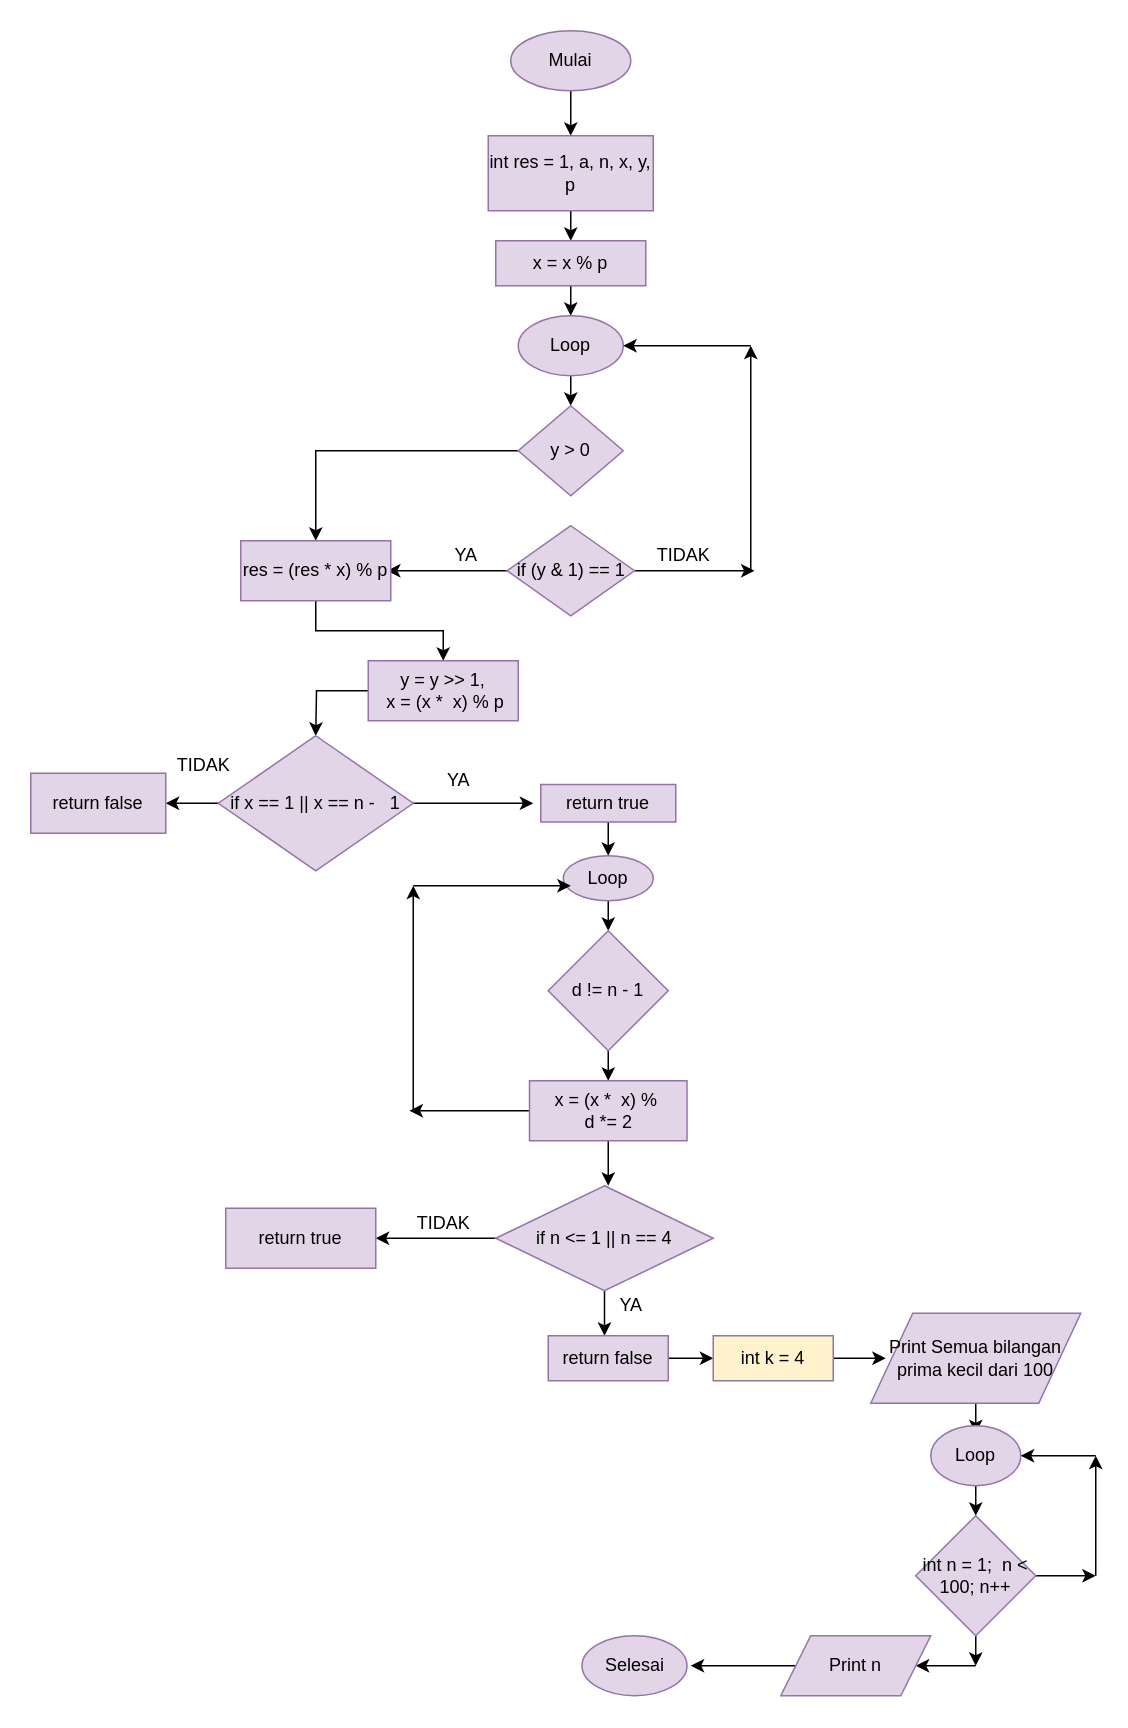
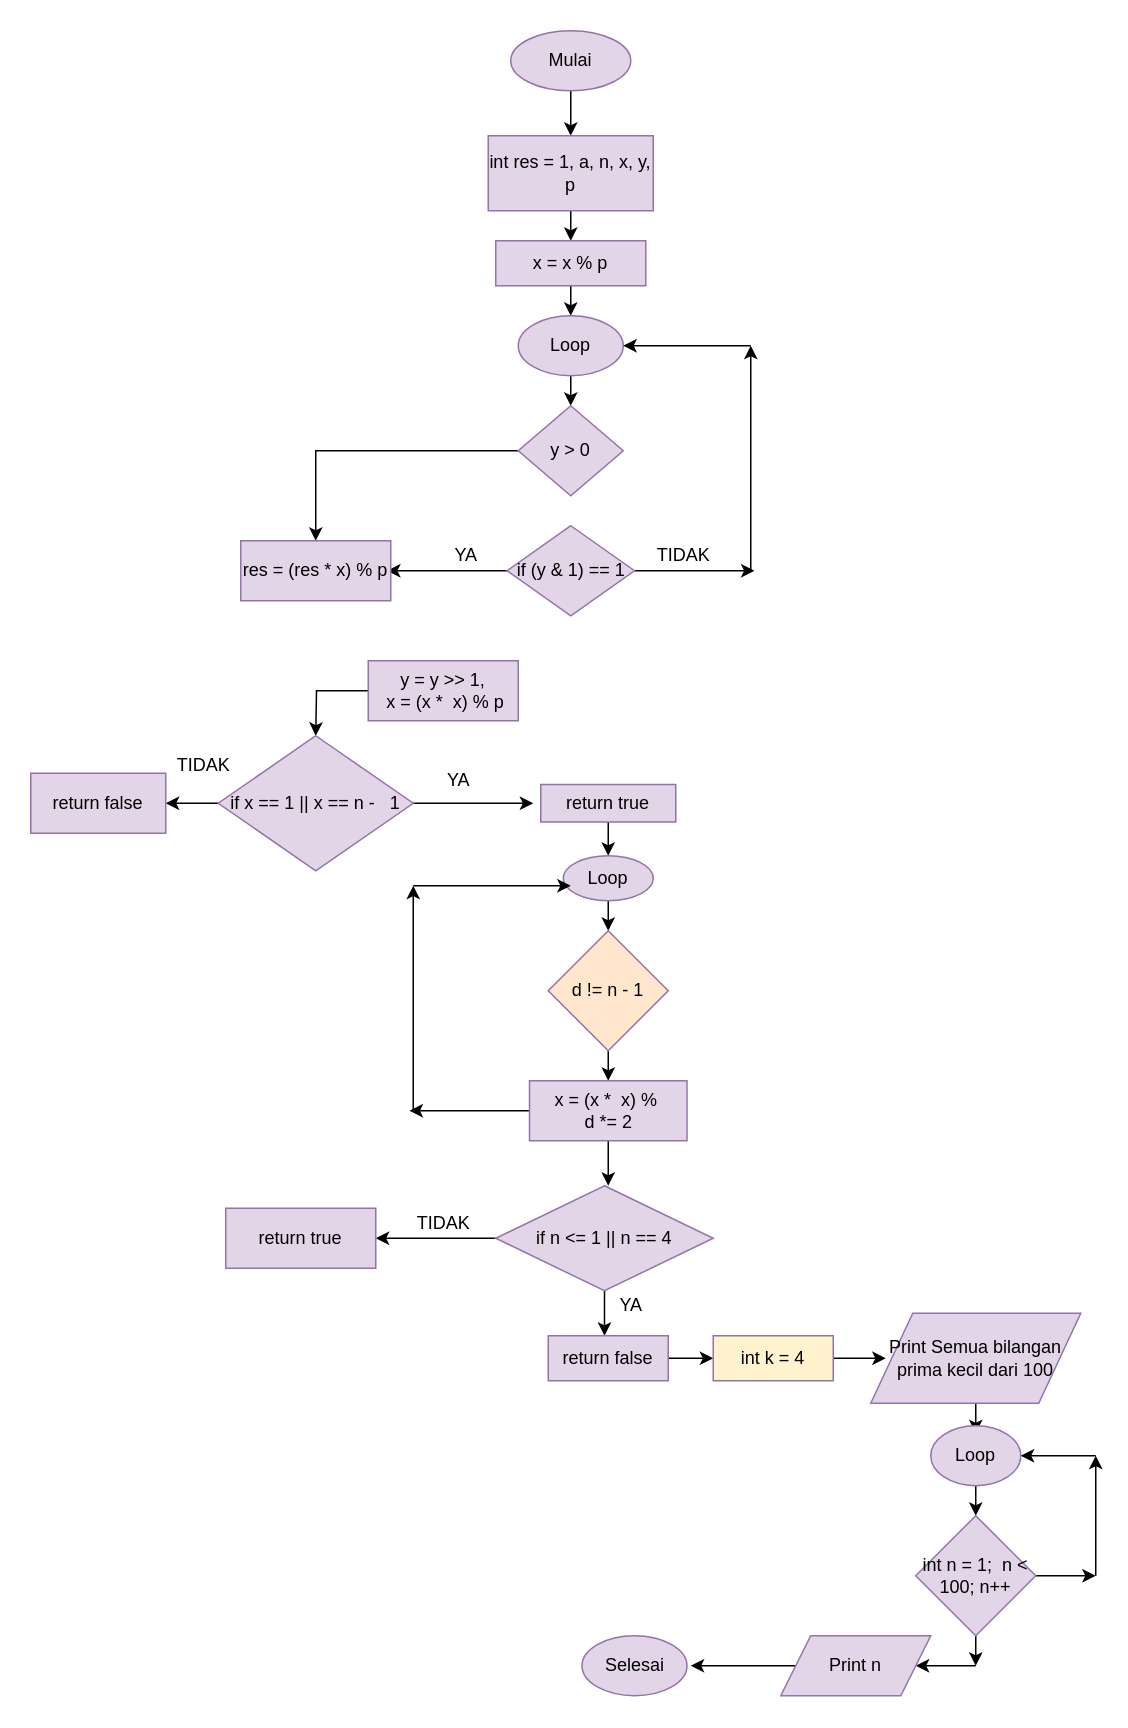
(374, 631) -> none
(608, 991) -> (608, 991)
